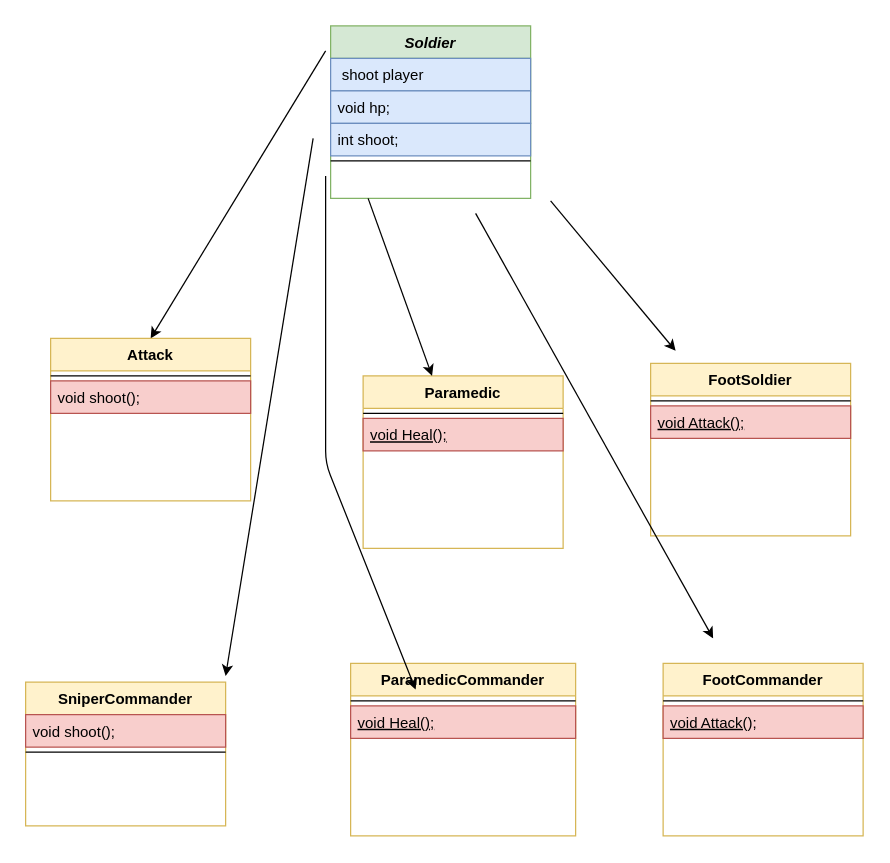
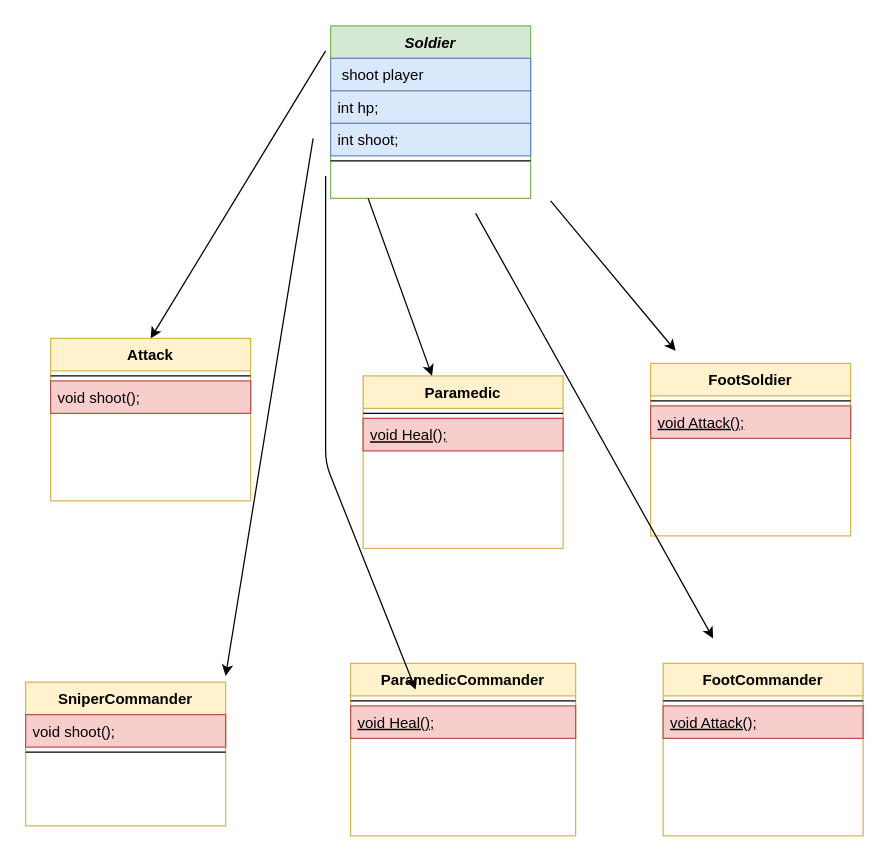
(365, 108) -> (361, 108)
